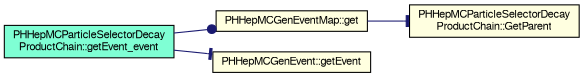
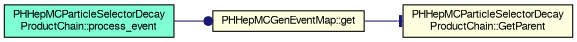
(89, 42) -> (89, 21)
(292, 62) -> none
